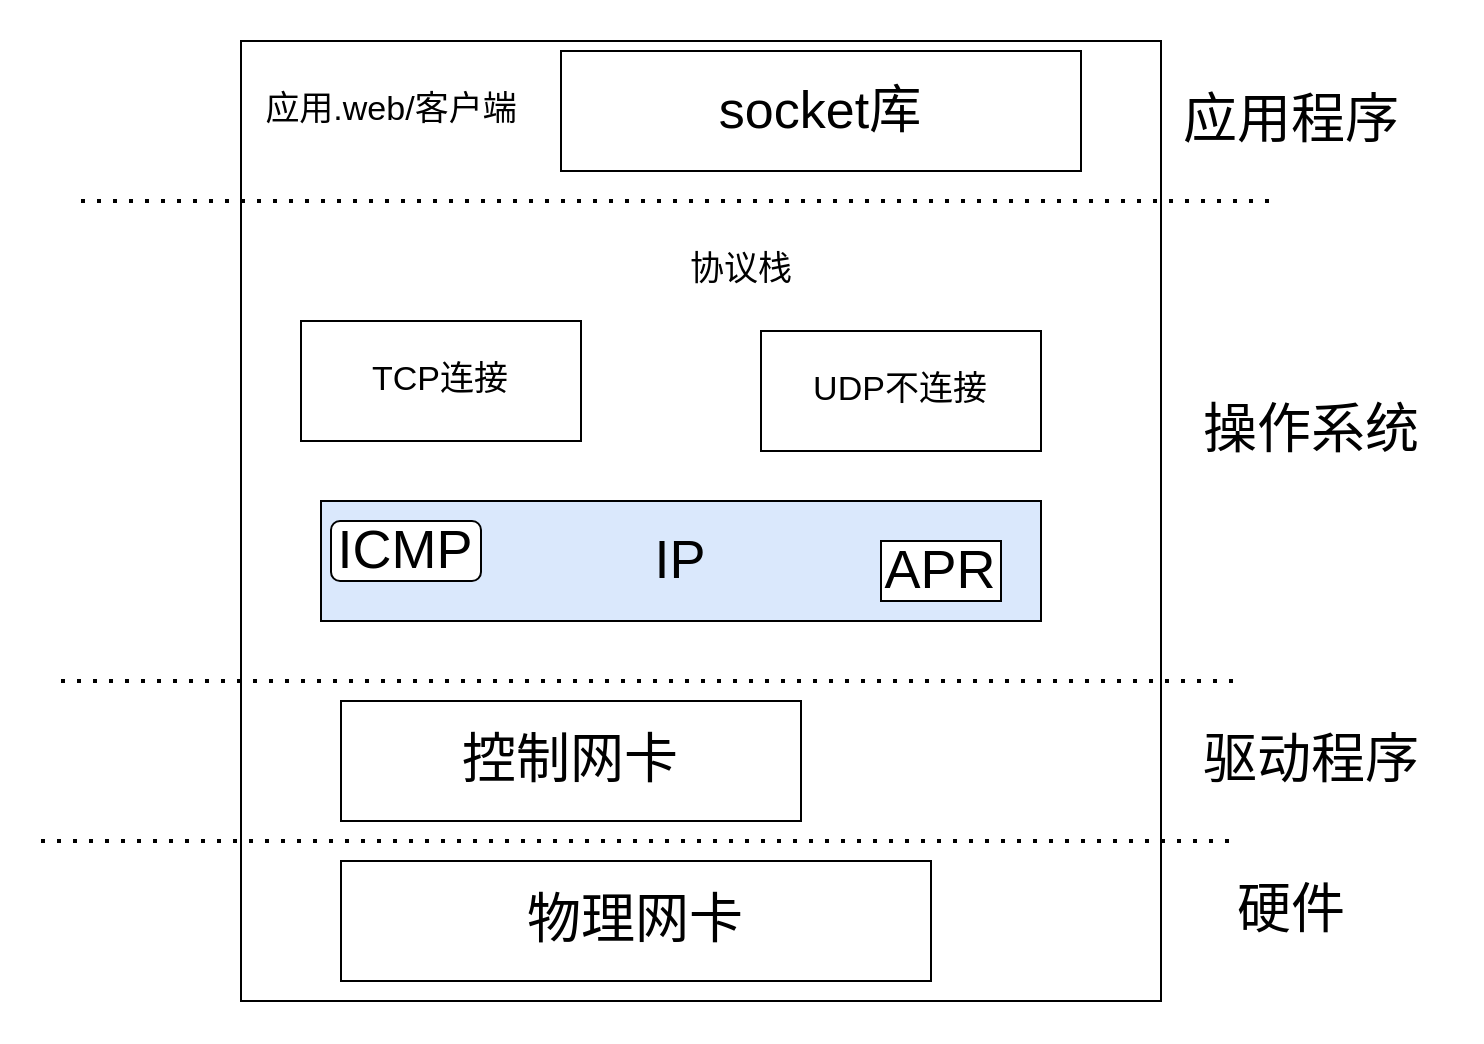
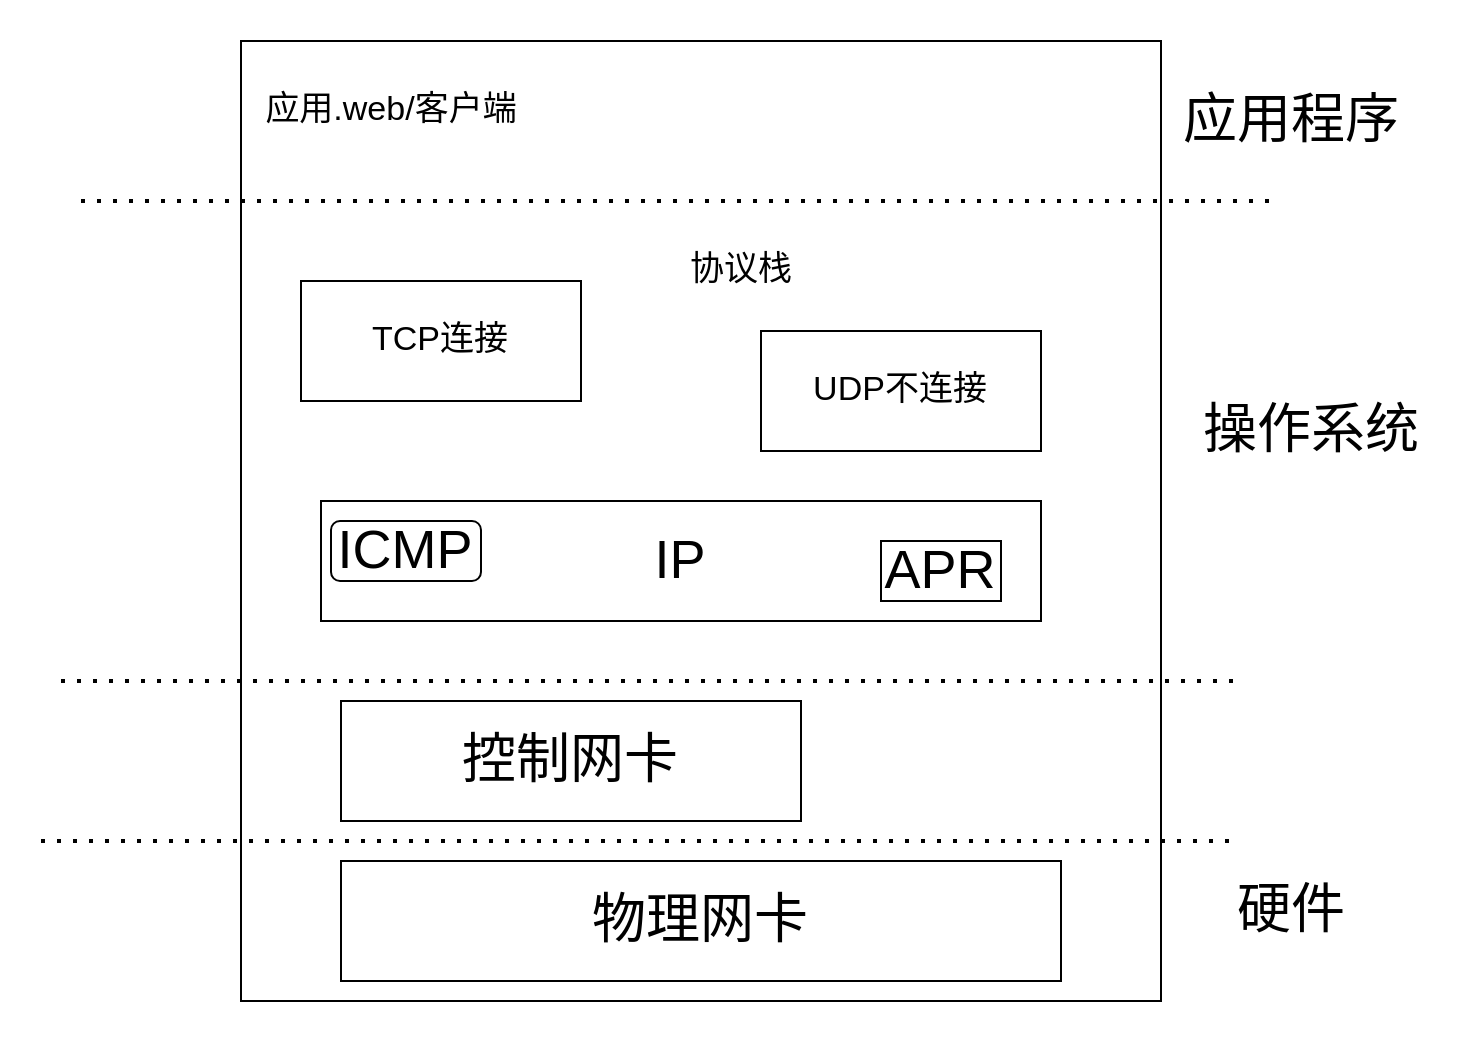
(821, 111) -> none
(441, 381) -> (441, 341)
(681, 561) -> (681, 561)
(1311, 761) -> none
(636, 921) -> (701, 921)
